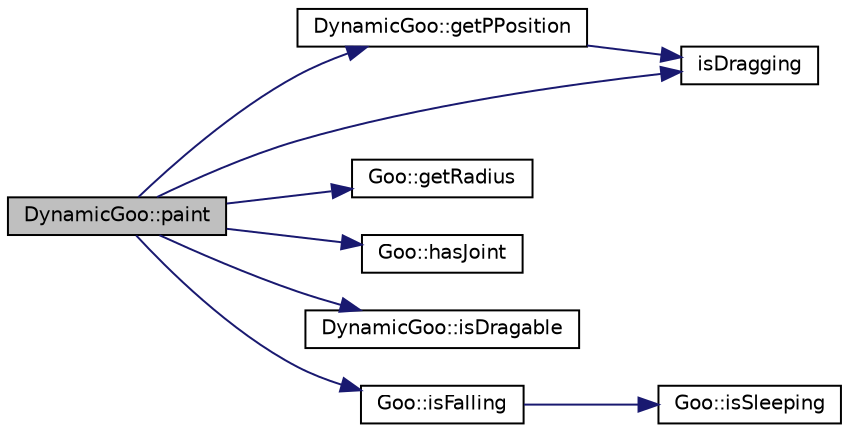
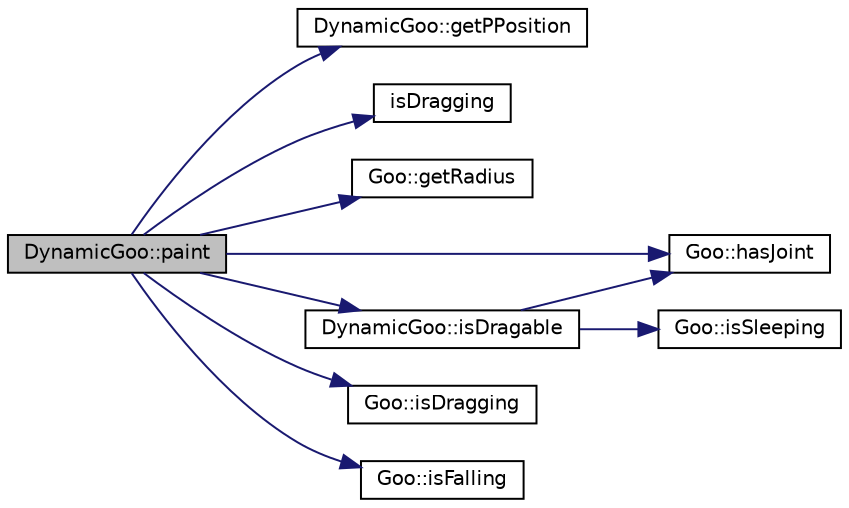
(624, 50) -> none
none -> (587, 294)
none -> (442, 405)
(581, 405) -> (609, 329)
